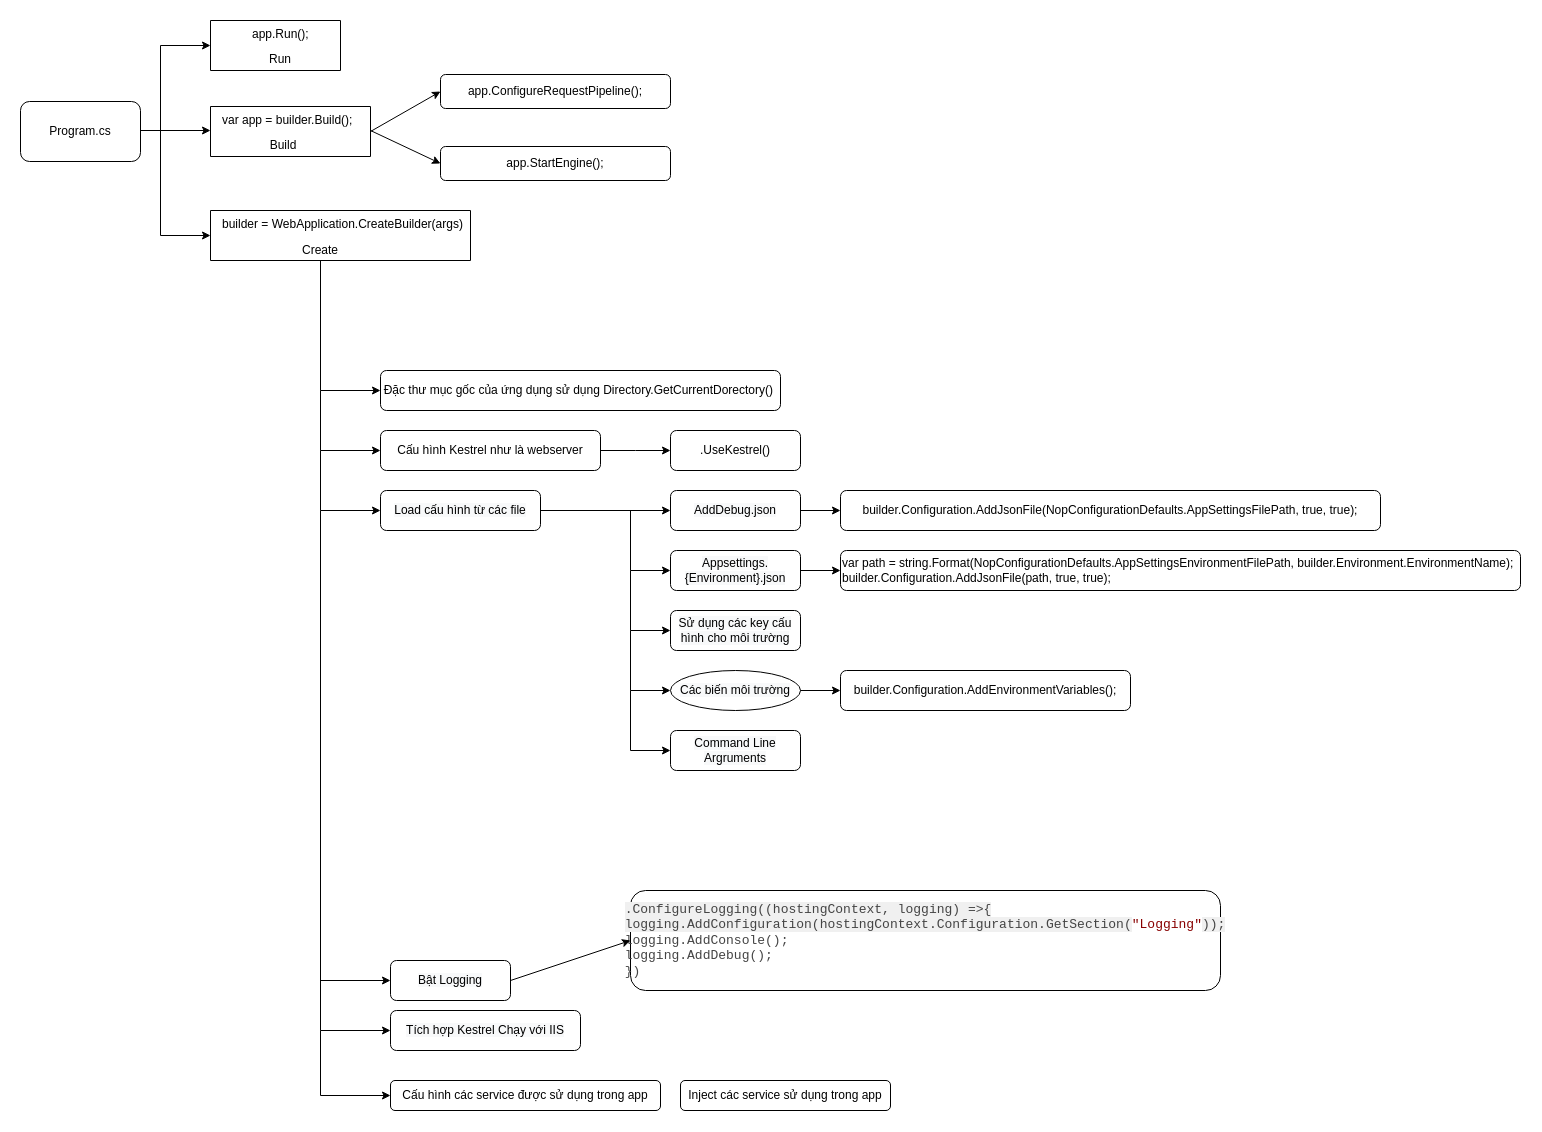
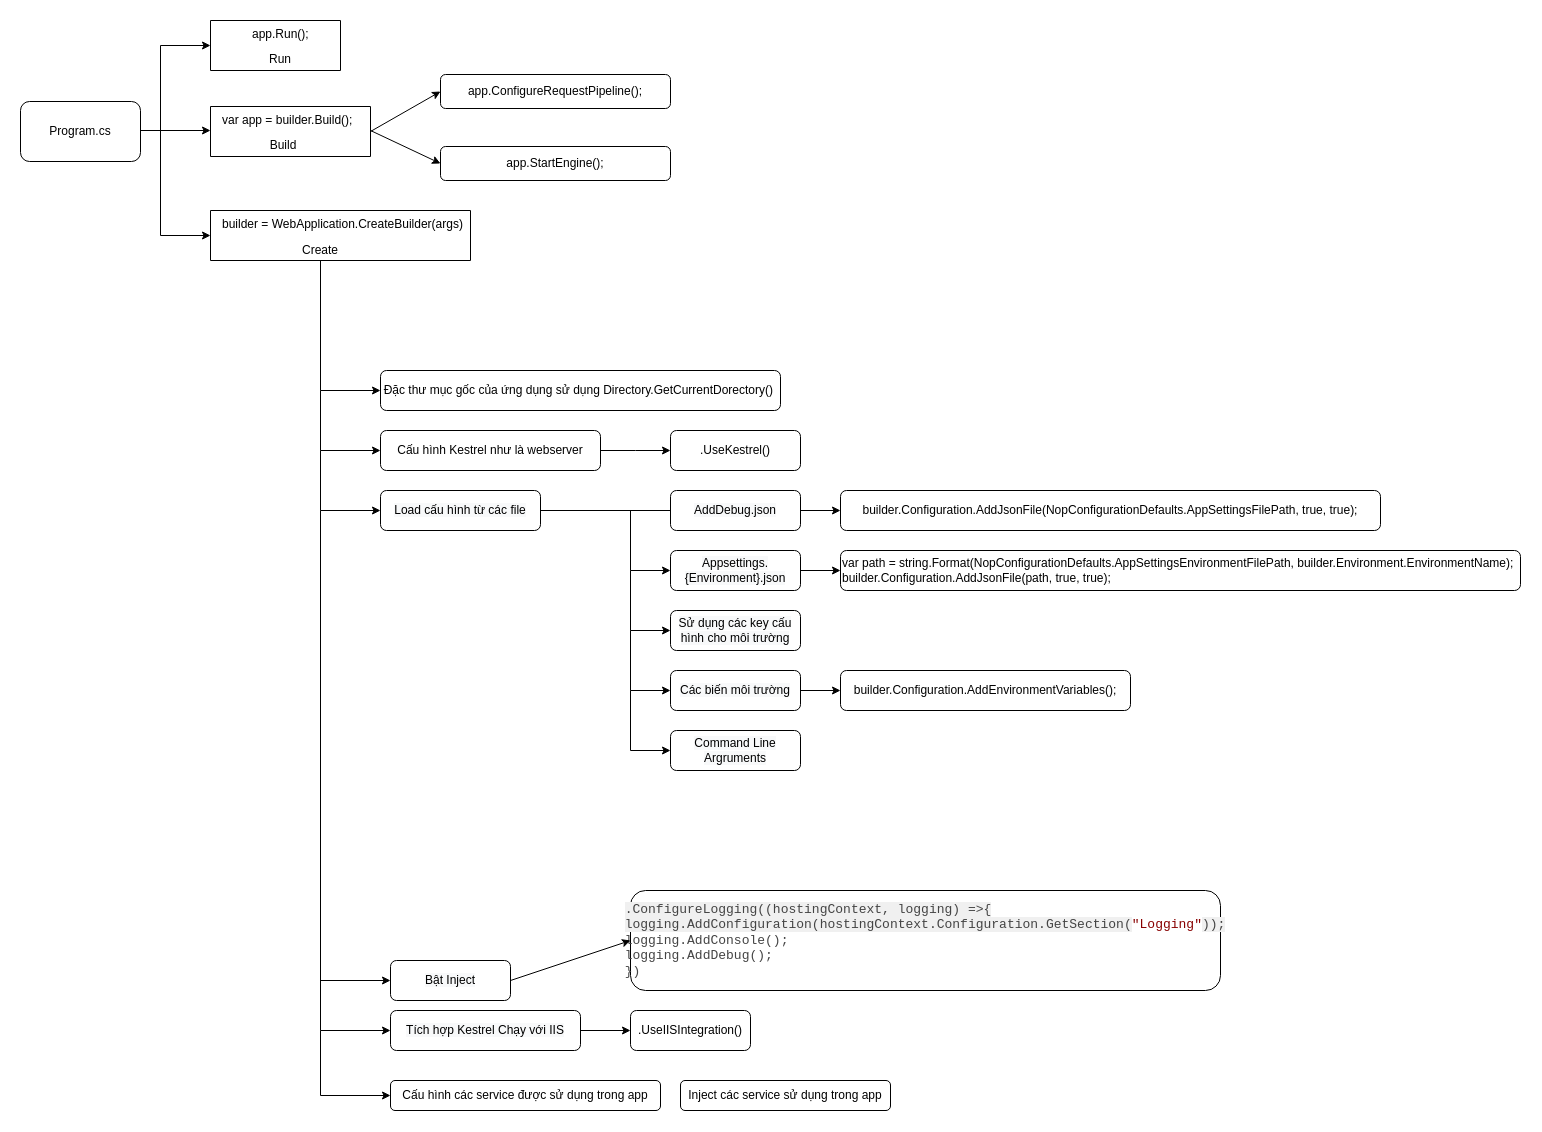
(662, 511) -> (665, 511)
(736, 691) -> (736, 691)
(451, 981) -> (451, 981)
none -> (602, 1031)
none -> (691, 1031)
